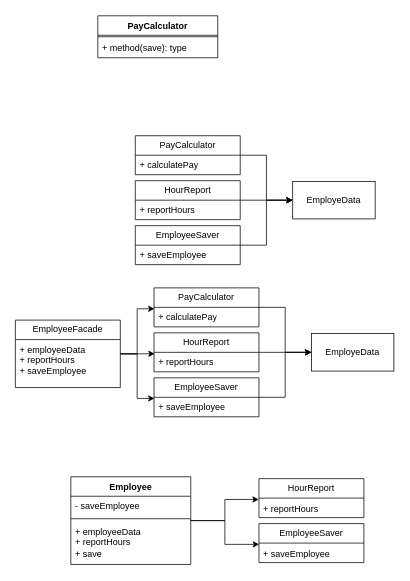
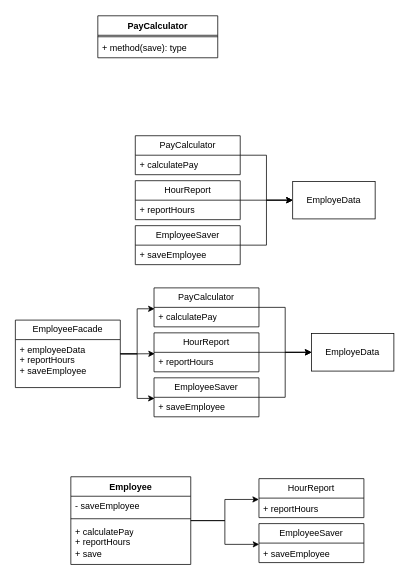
(108, 543) -> (107, 543)
